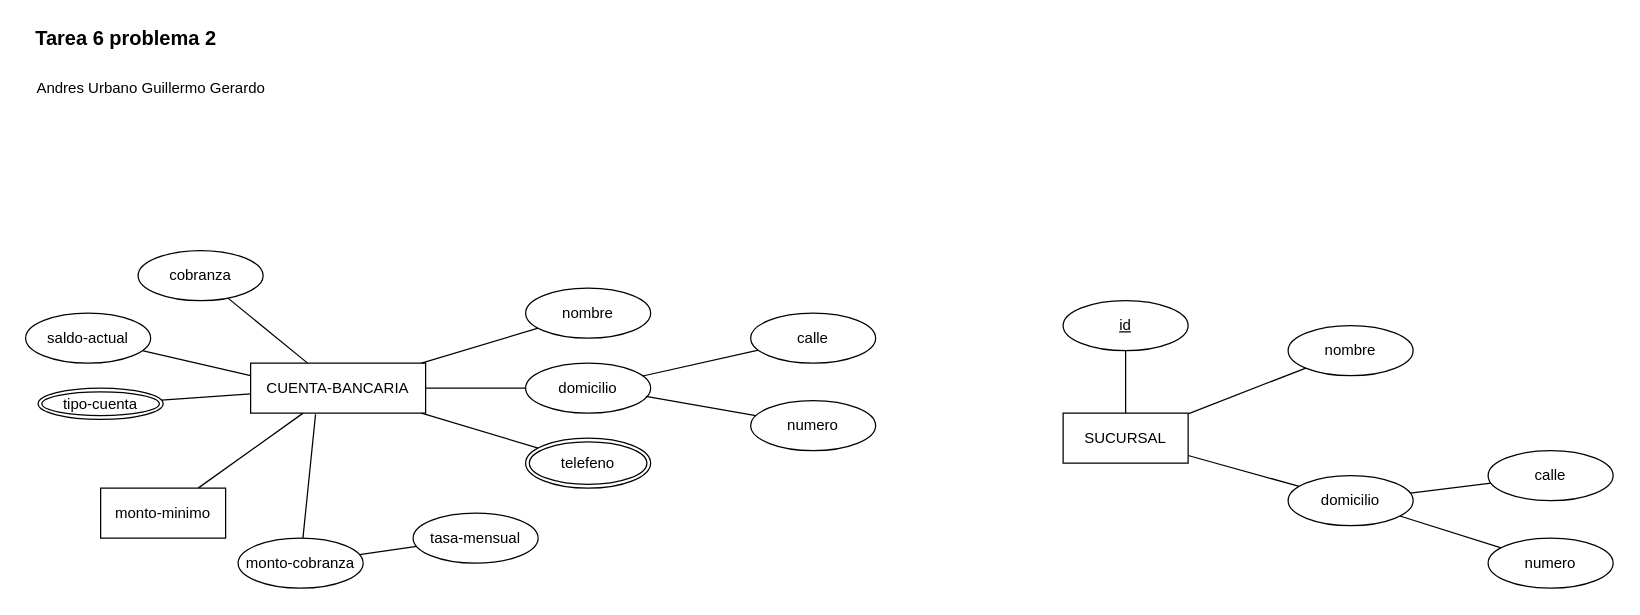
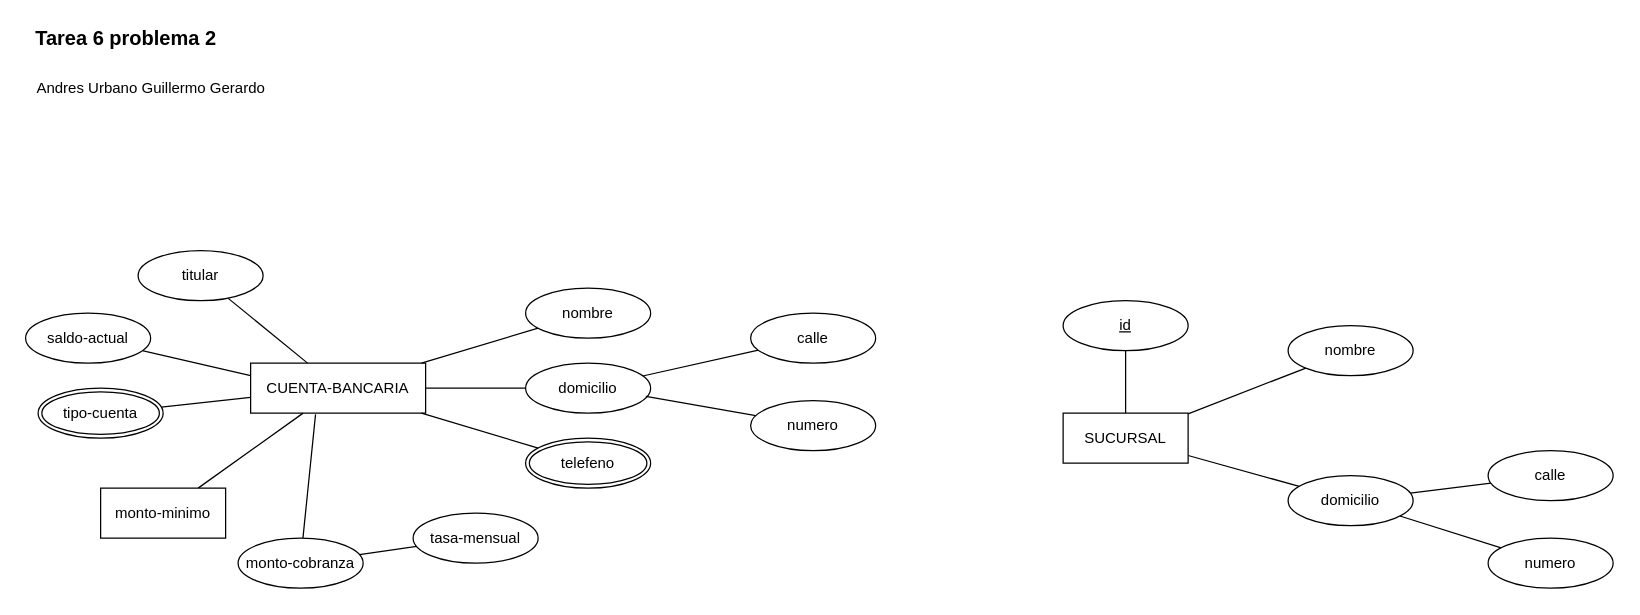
(201, 276) -> (201, 276)
(101, 404) -> (101, 413)
